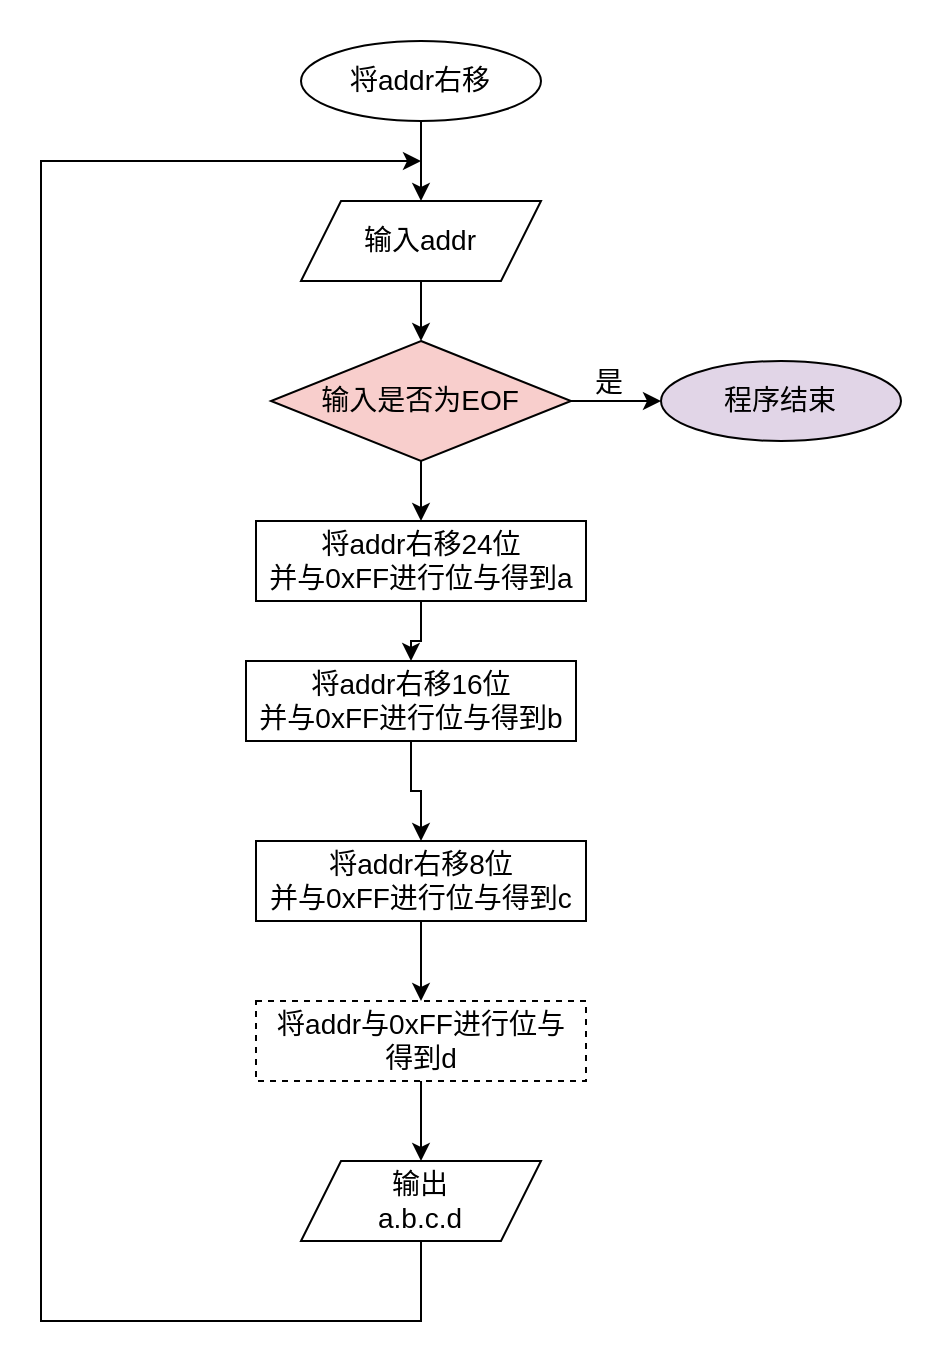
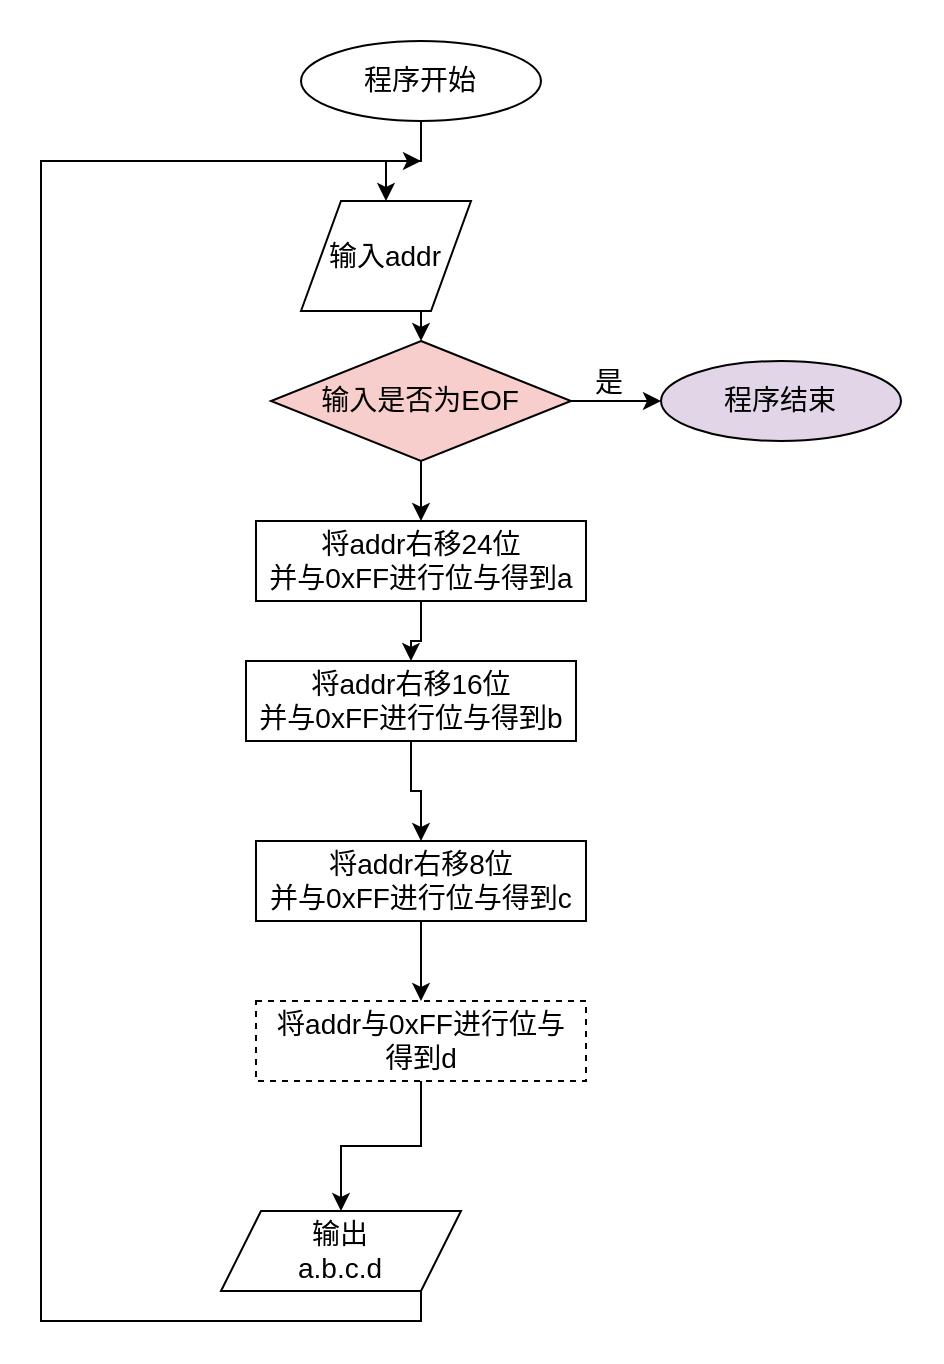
(421, 81) -> (421, 81)
(421, 241) -> (386, 256)
(421, 1201) -> (341, 1251)
